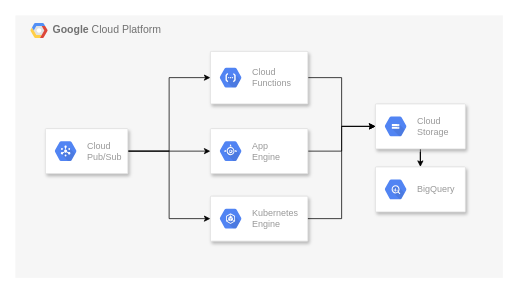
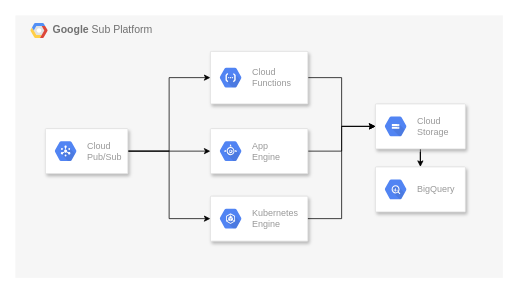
(108, 30) -> (103, 30)
